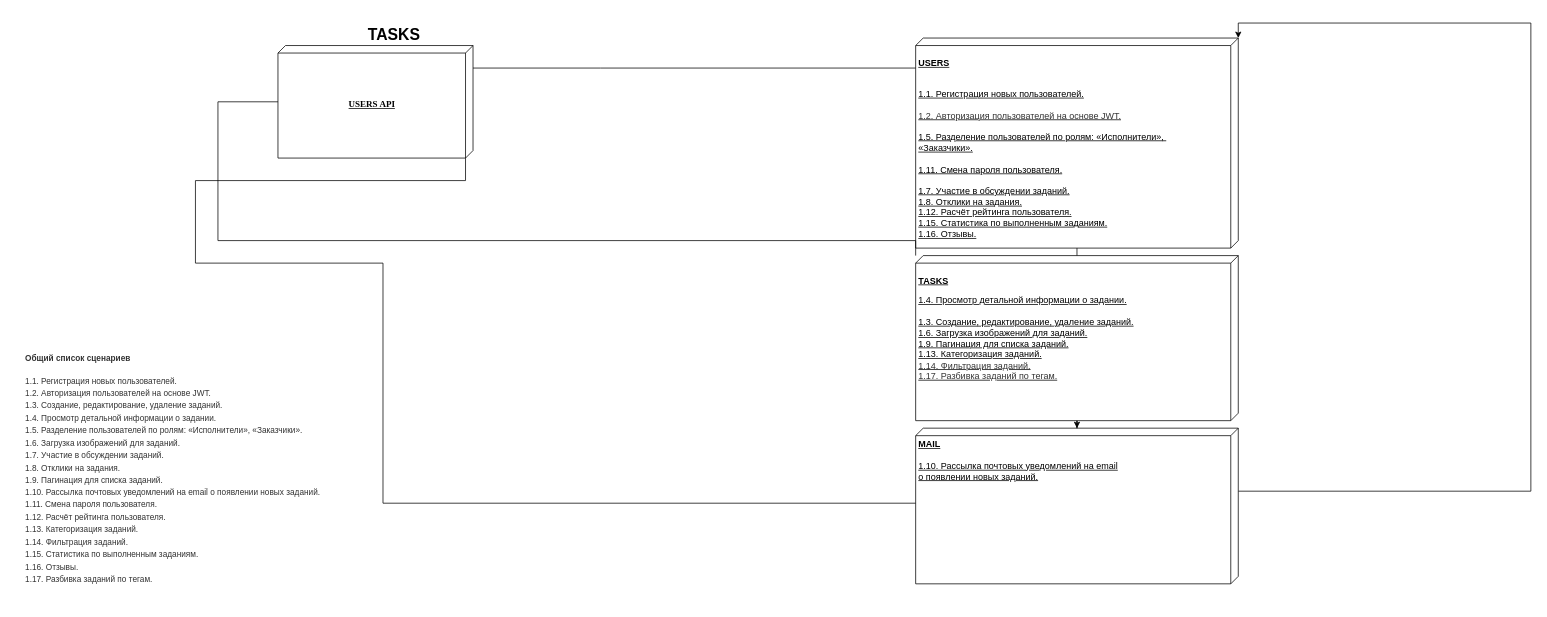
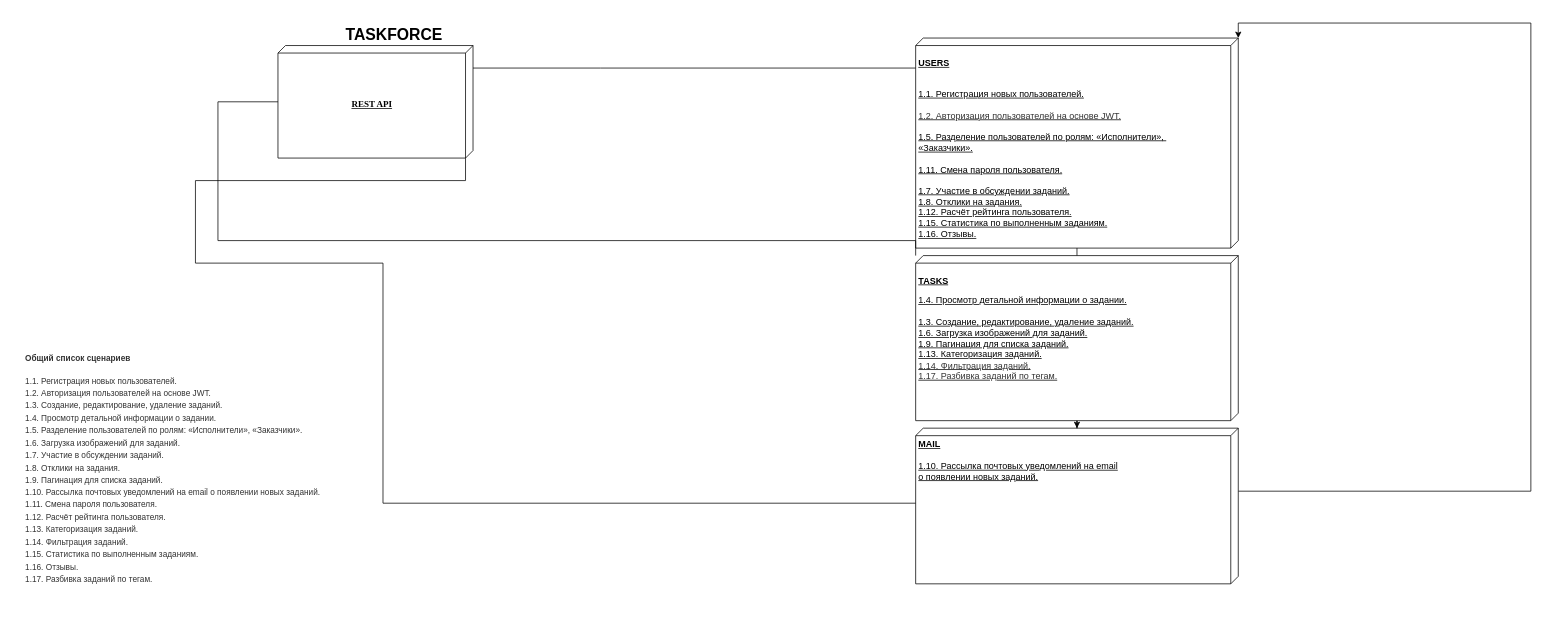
(394, 34) -> (394, 34)
(372, 105) -> (372, 105)
